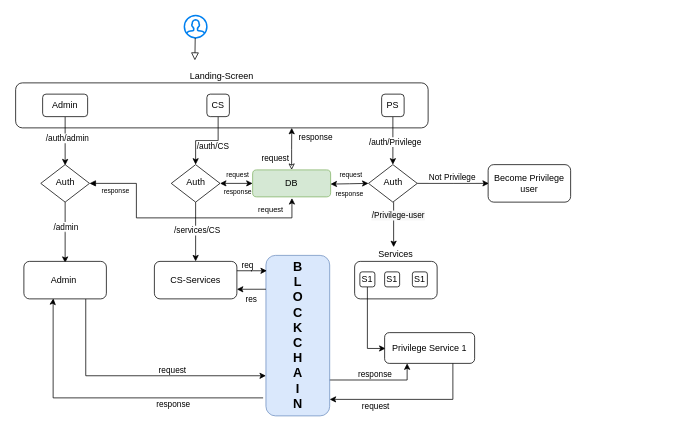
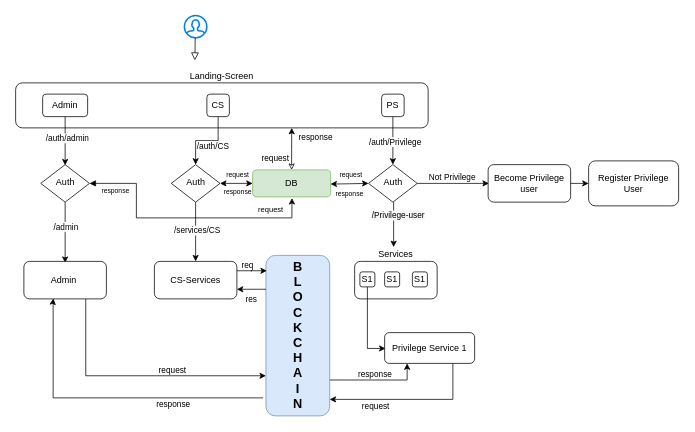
none -> (576, 183)
none -> (633, 183)
